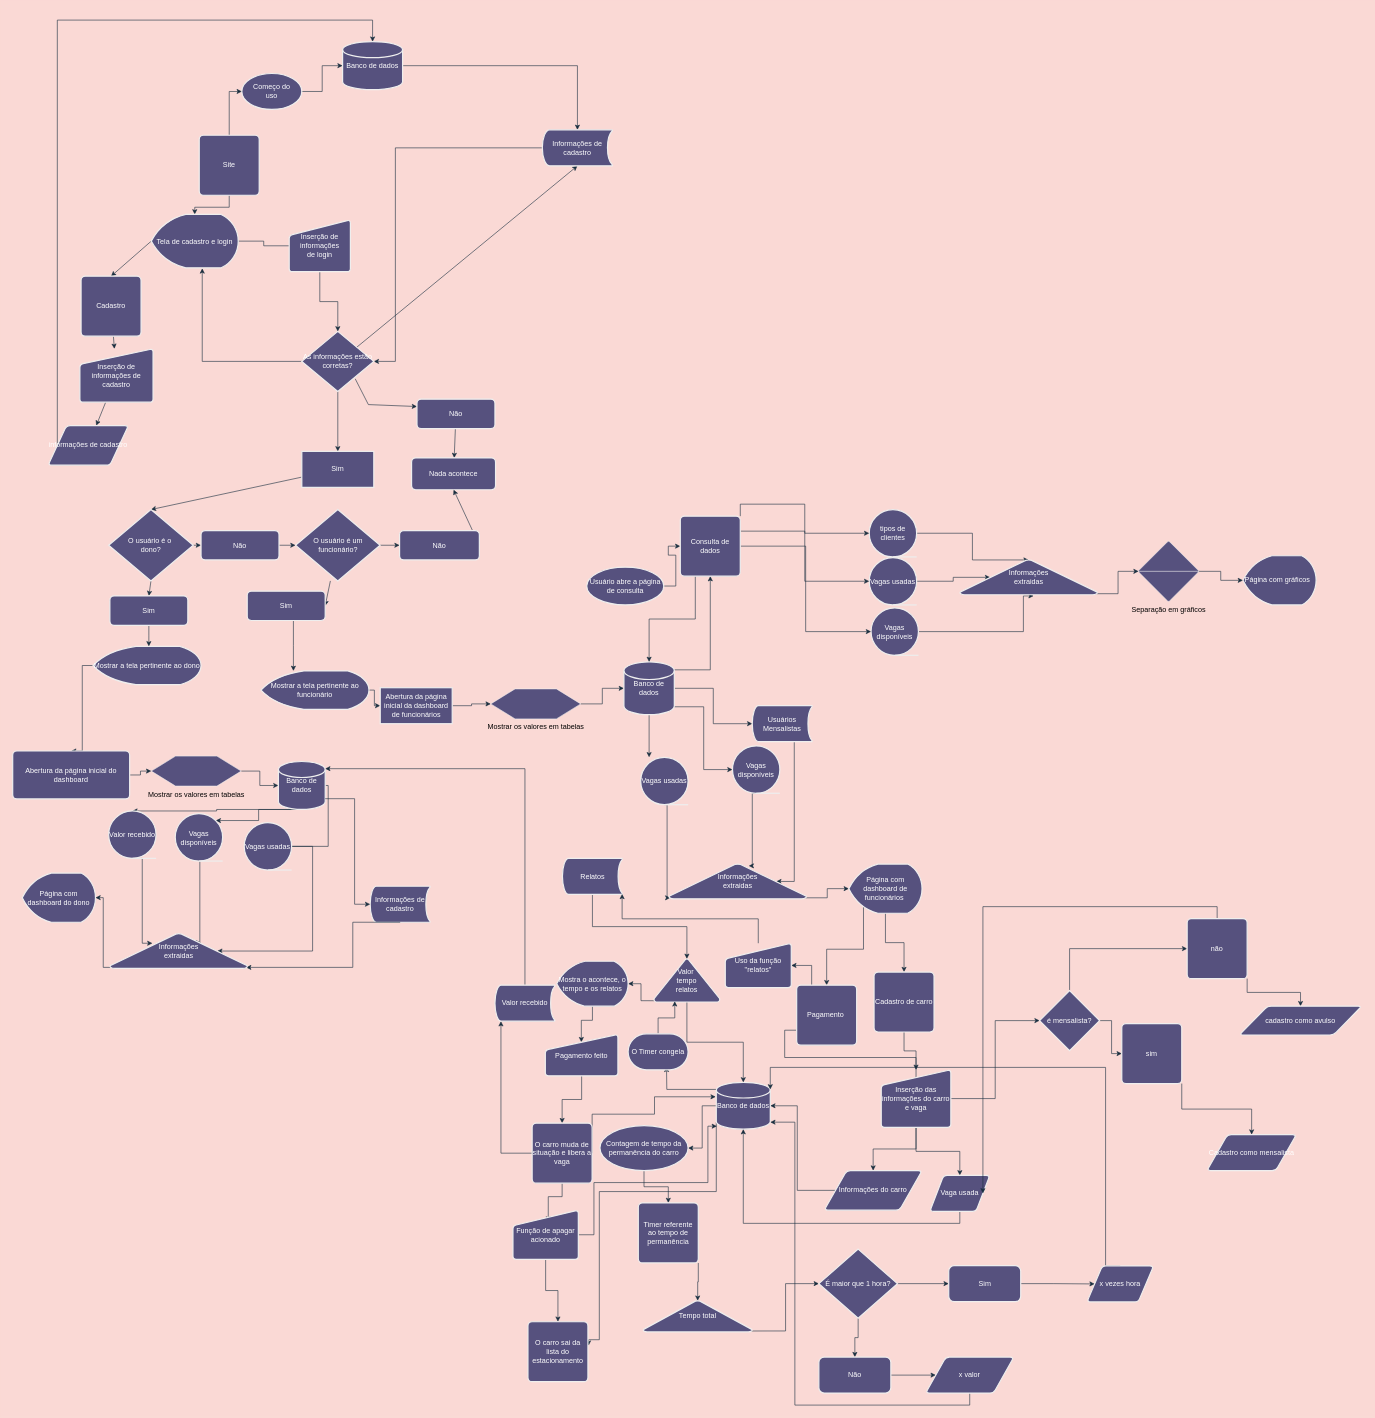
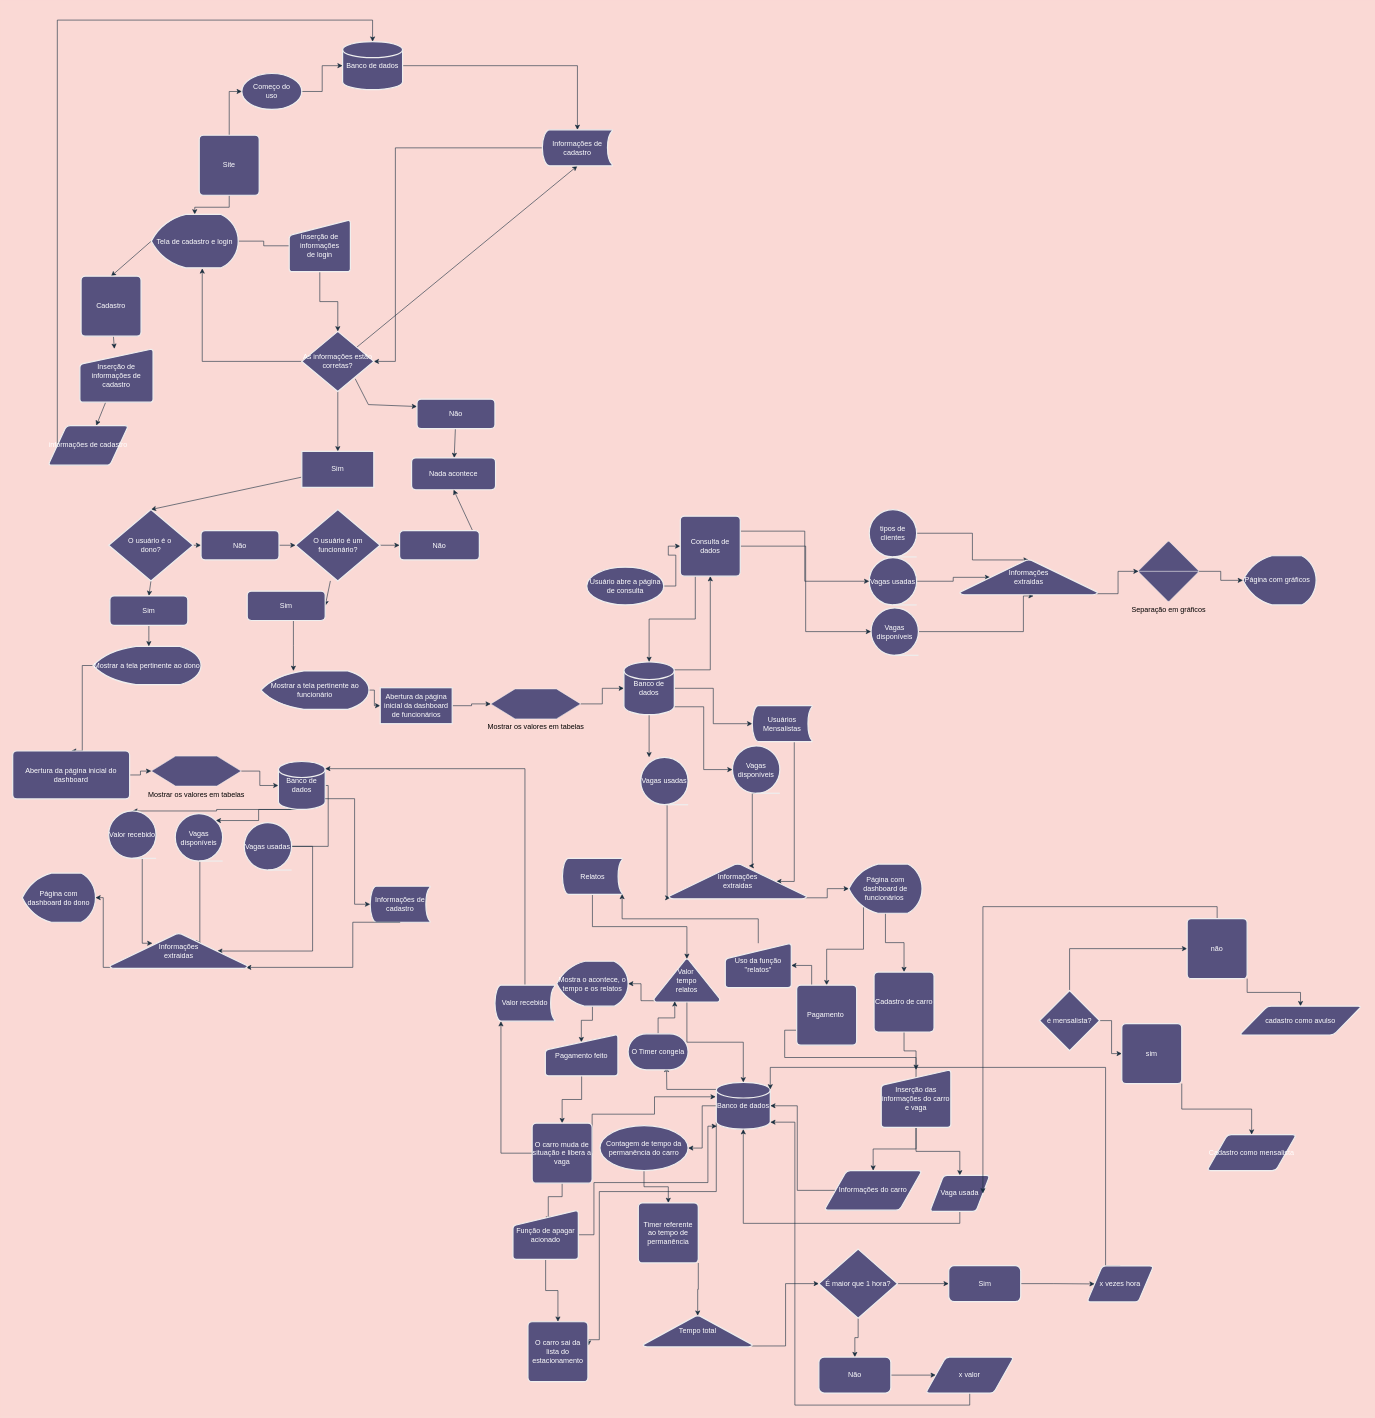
(804, 504) -> none
(974, 1099) -> none
(698, 1317) -> (698, 1332)
